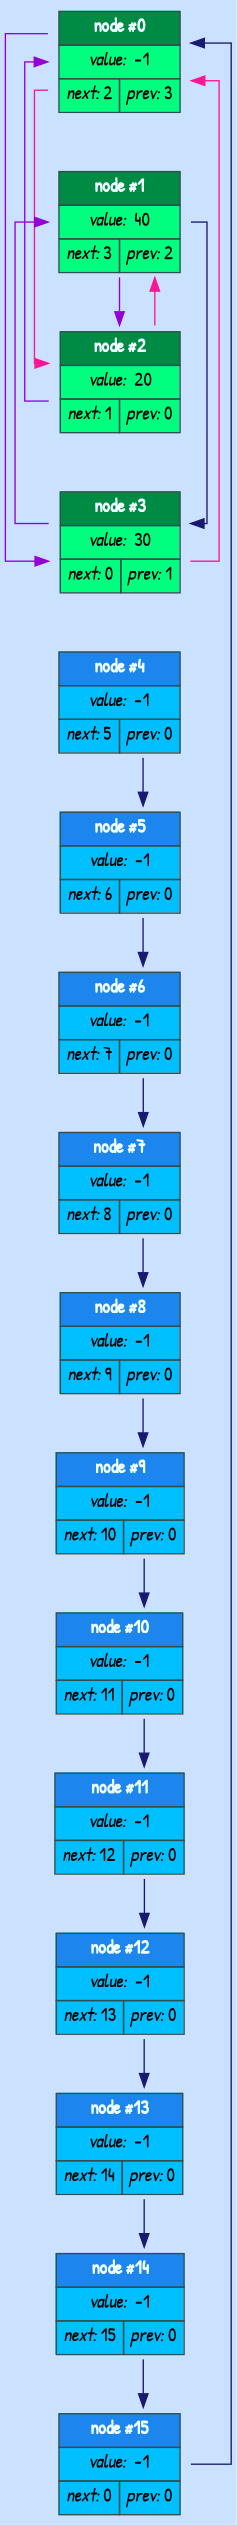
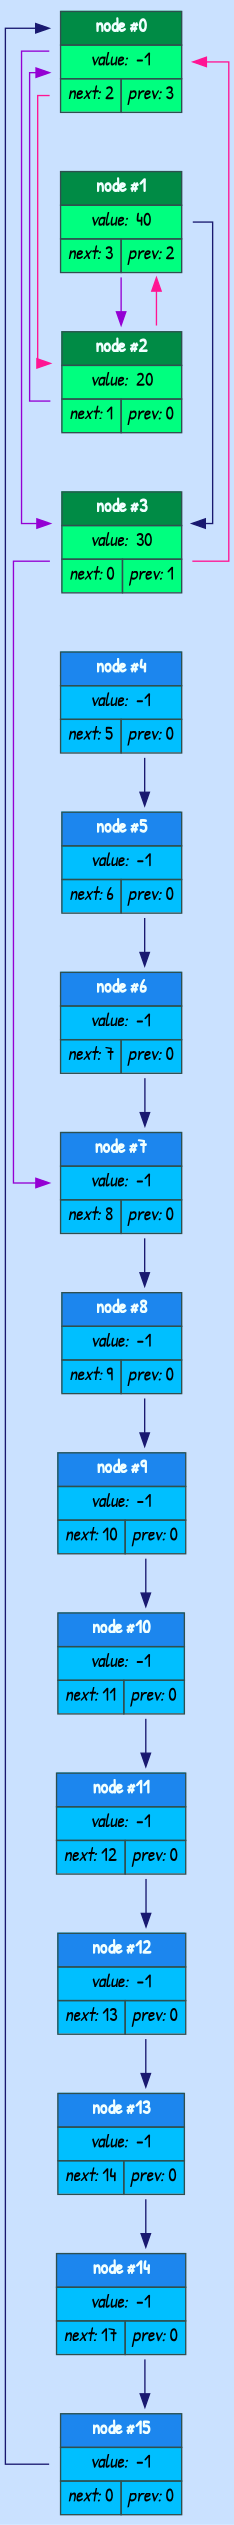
(15, 380) -> (13, 865)
(109, 2336) -> (110, 2336)
